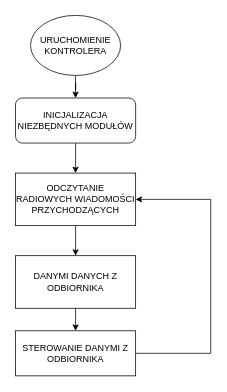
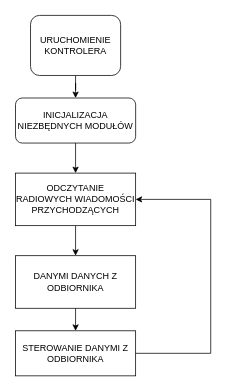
(75, 45) -> (75, 45)
